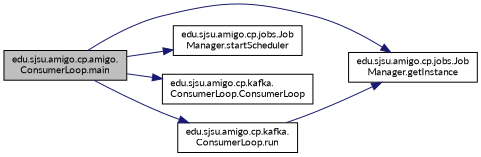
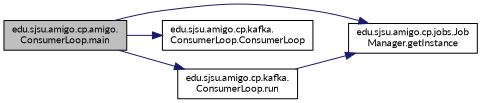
(238, 41) -> none
